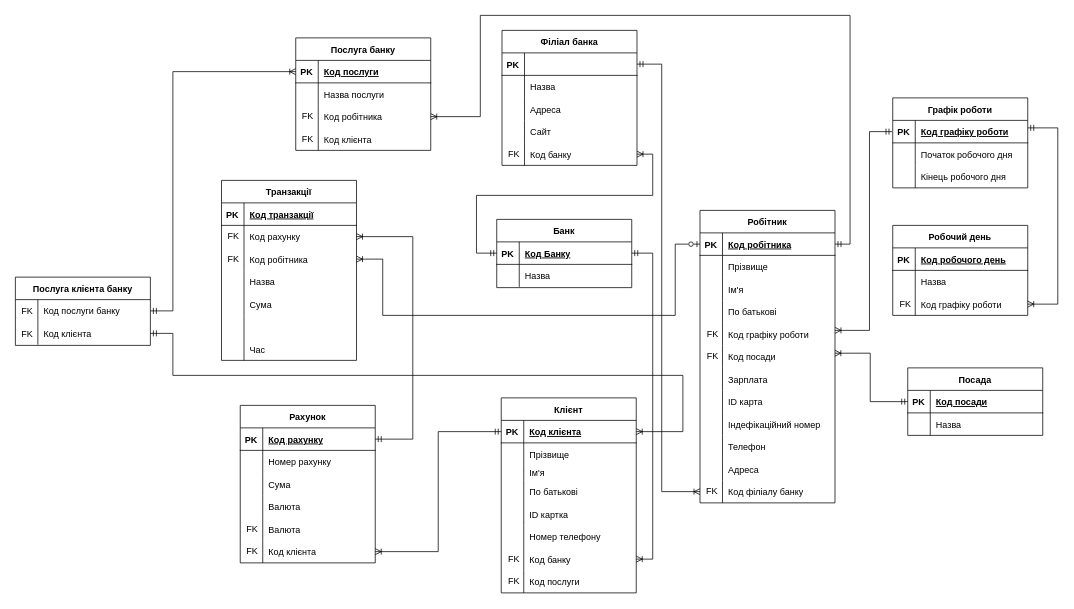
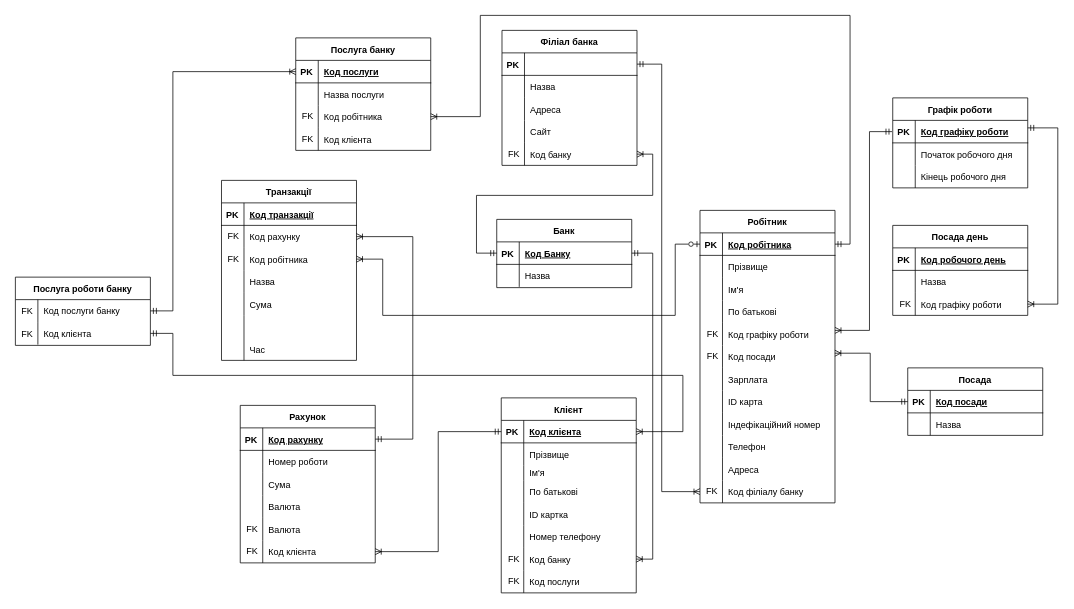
(960, 237) -> (960, 237)
(83, 289) -> (83, 289)
(300, 462) -> (297, 462)
